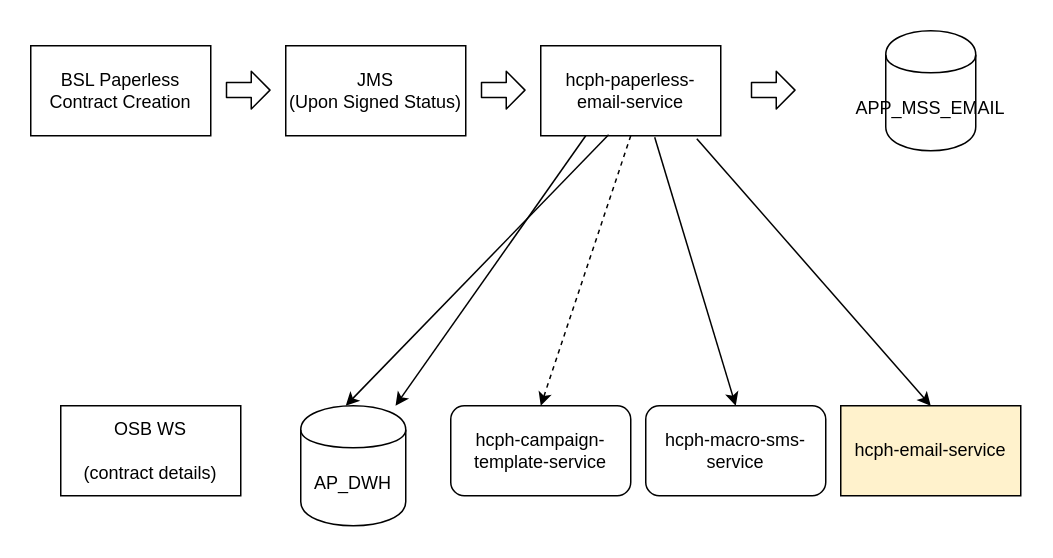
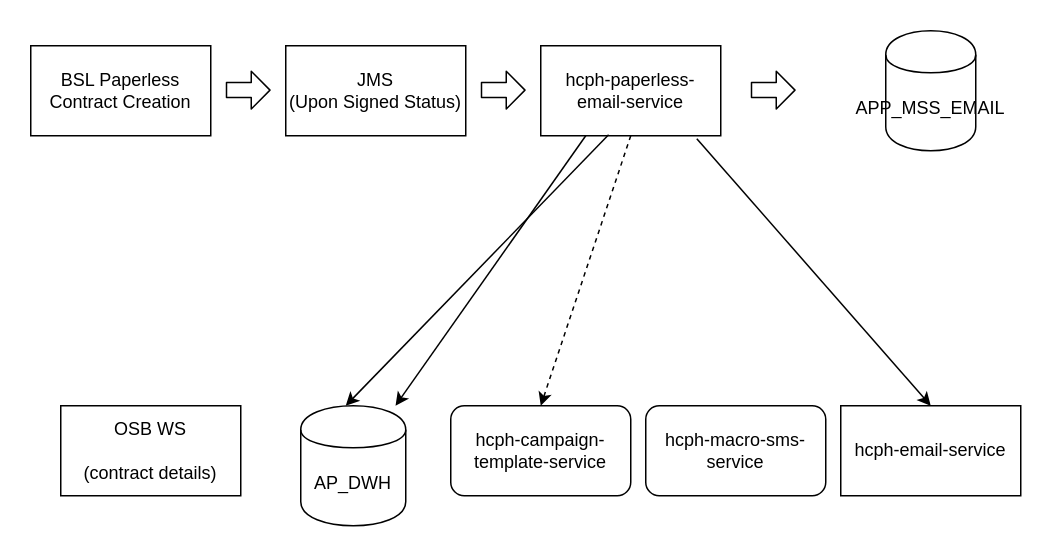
(694, 267) -> none
(931, 451) -> (931, 451)
